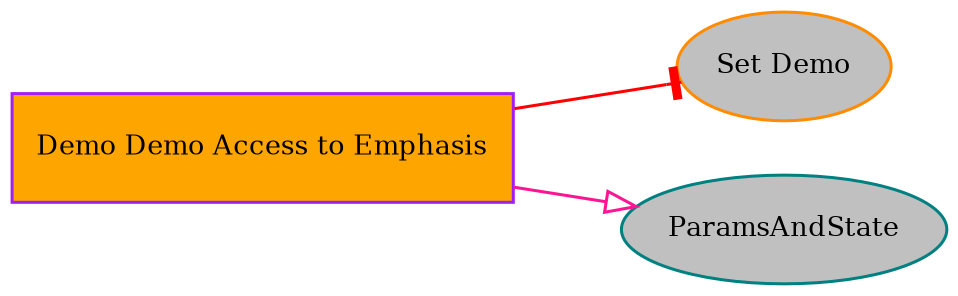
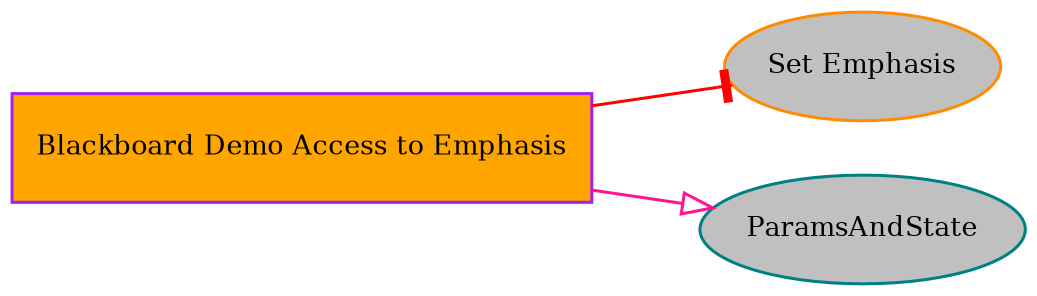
(784, 66) -> (863, 66)
(263, 148) -> (302, 148)
